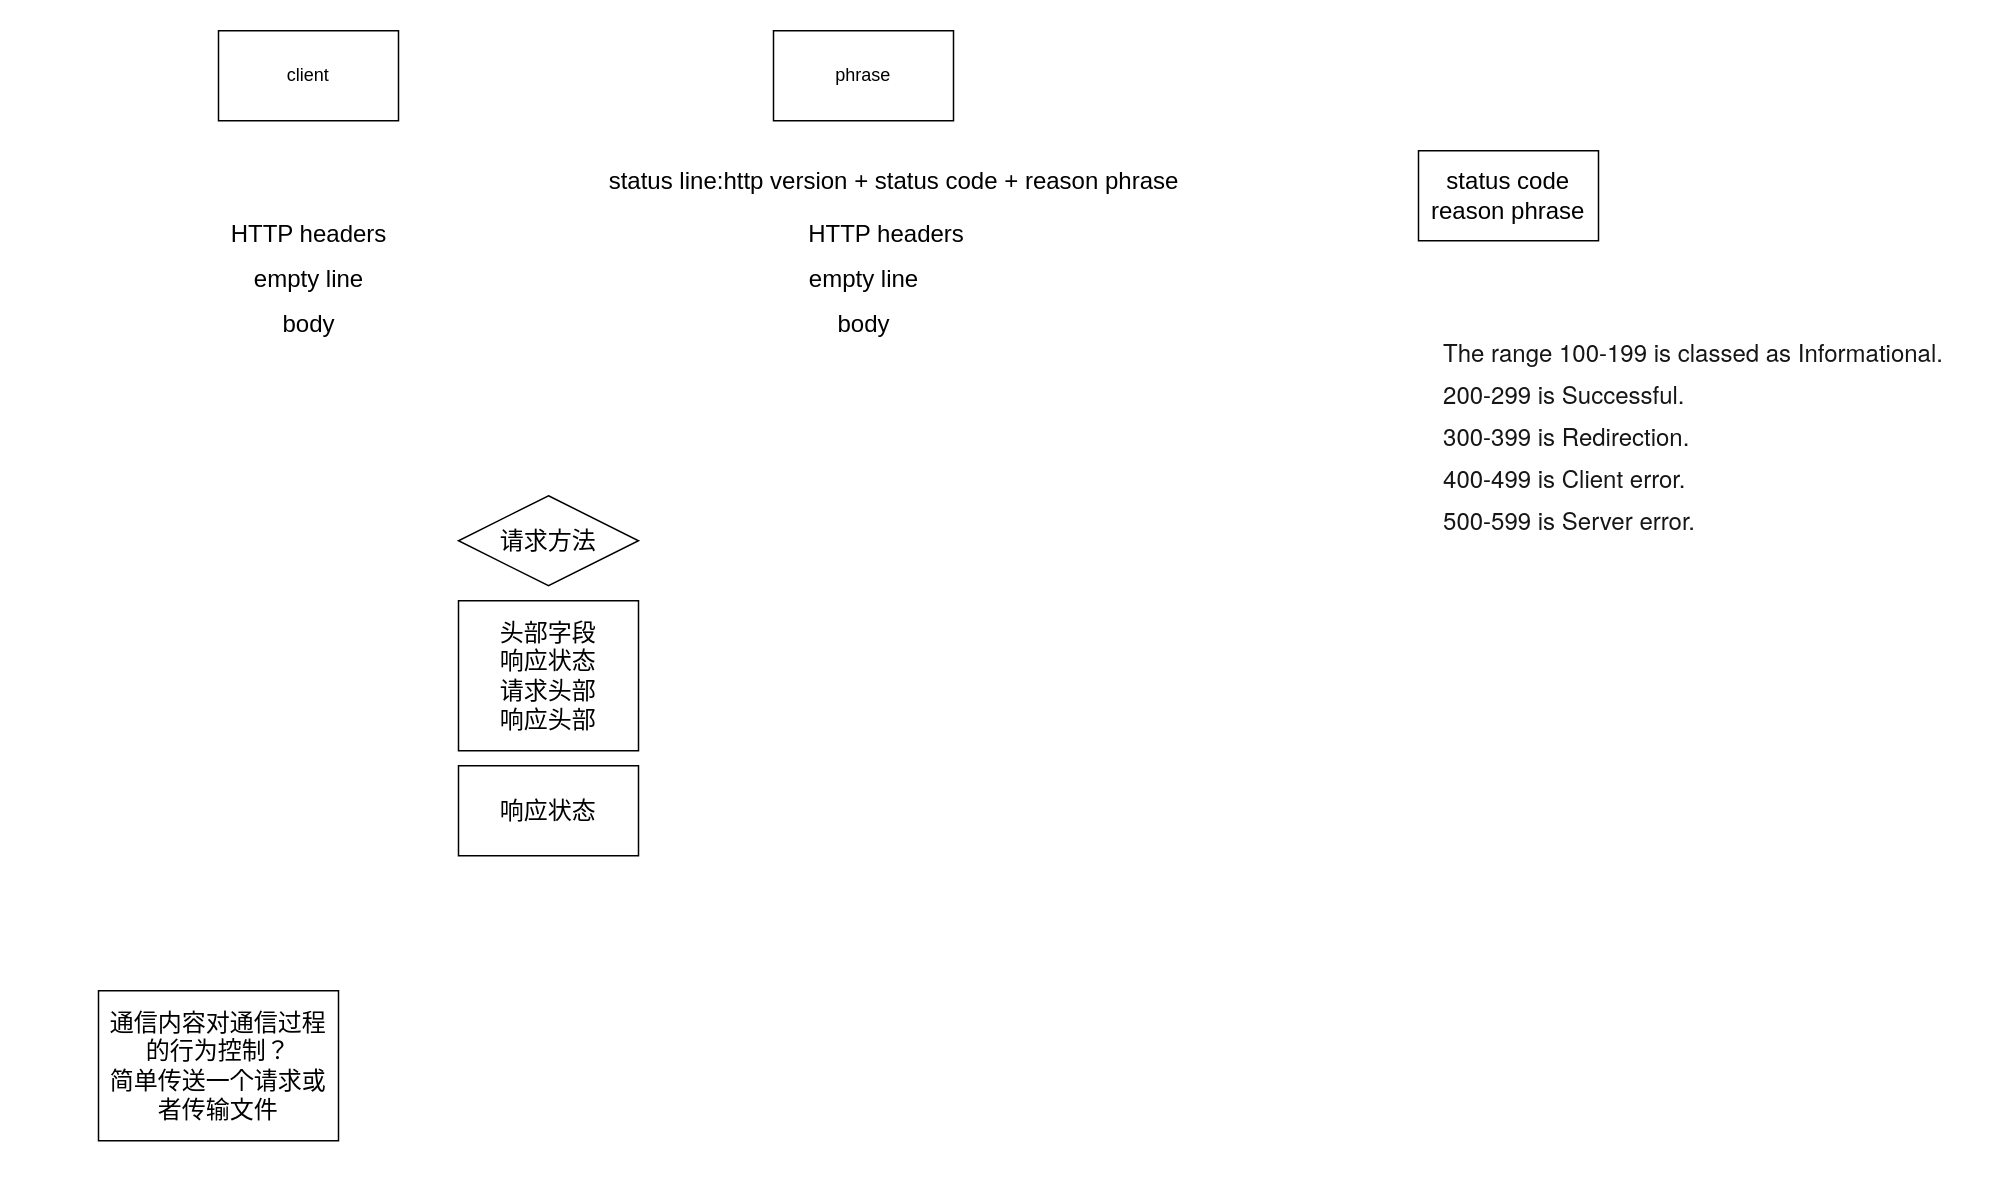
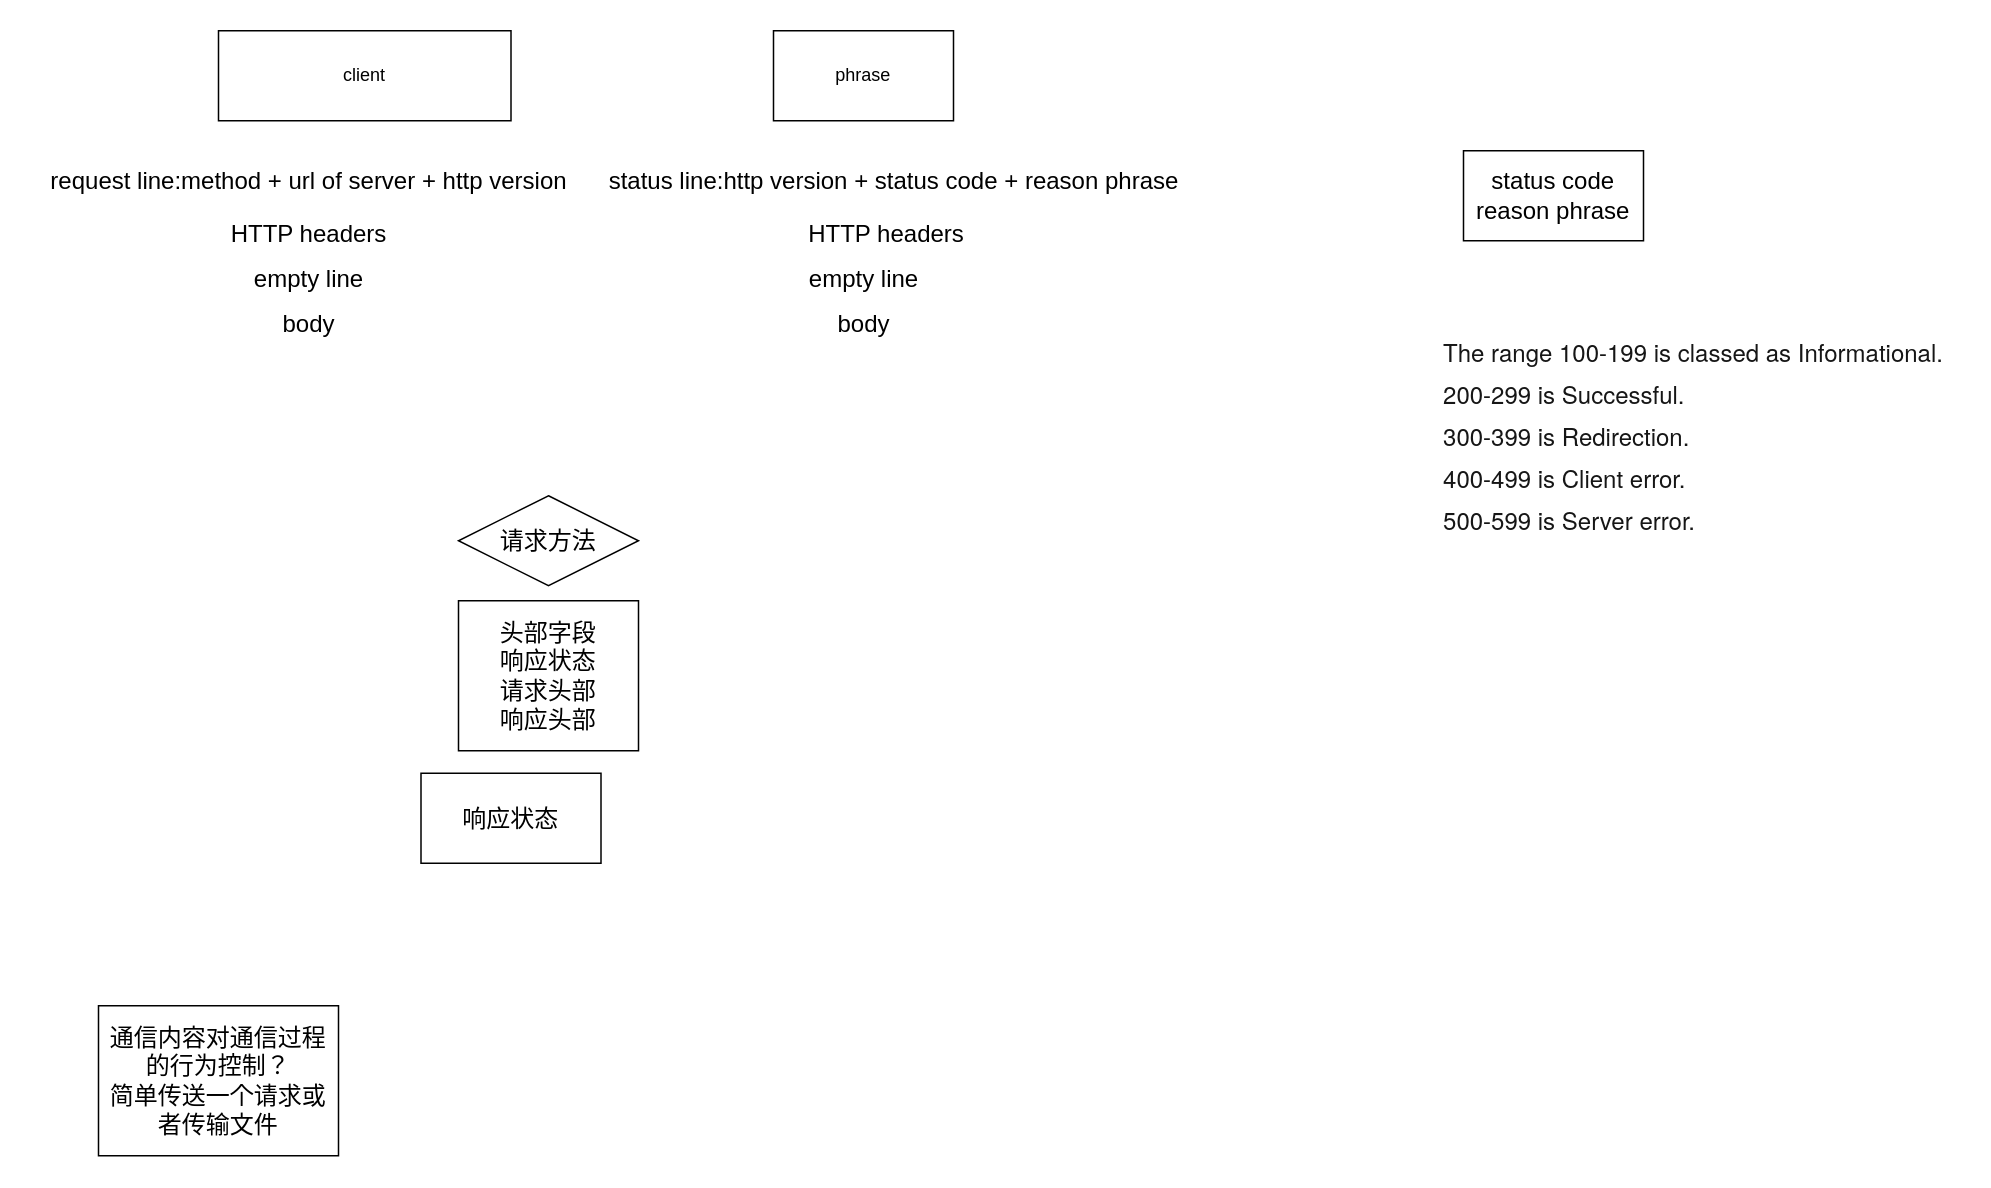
(308, 76) -> (365, 76)
none -> (308, 181)
(1508, 196) -> (1553, 196)
(548, 811) -> (511, 818)
(218, 1066) -> (218, 1081)
